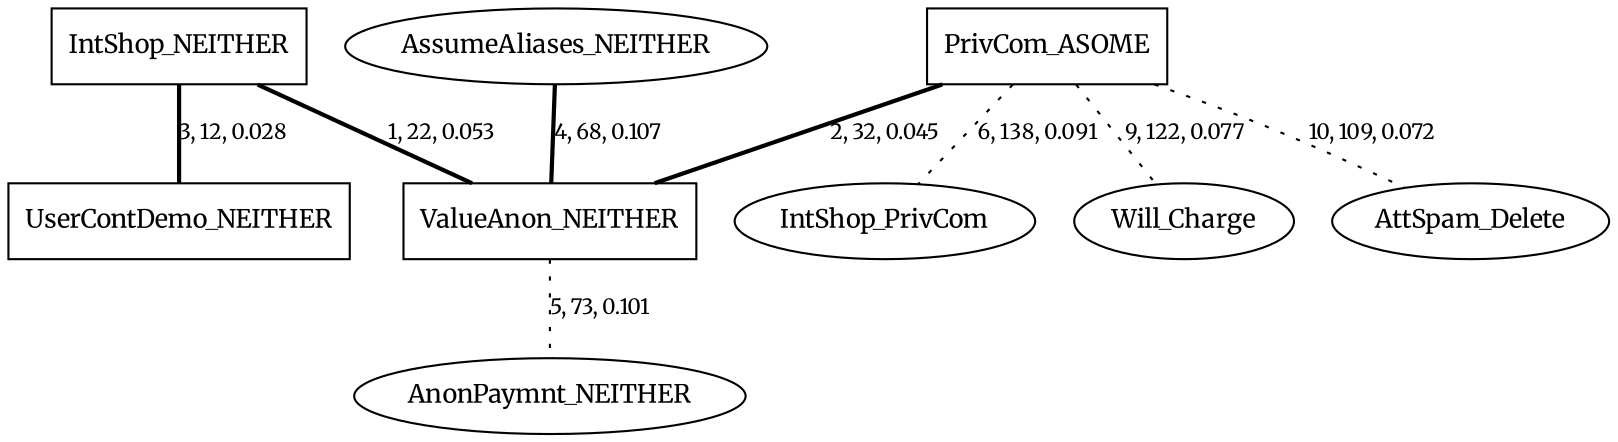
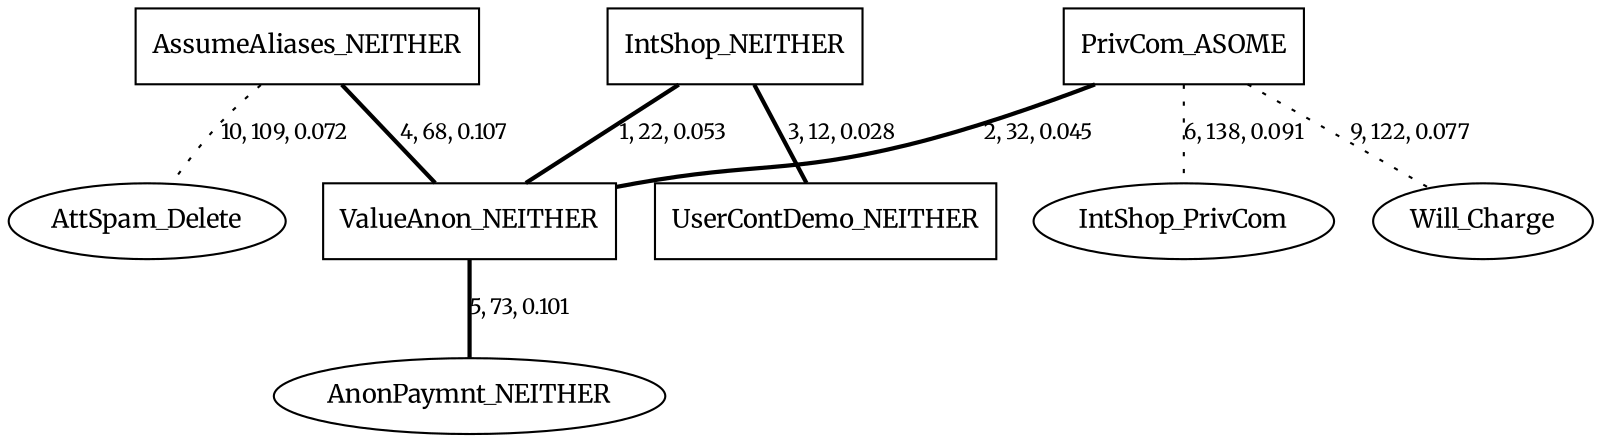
(556, 46) -> (307, 46)
(1281, 133) -> (213, 131)
(550, 309) -> (470, 309)
